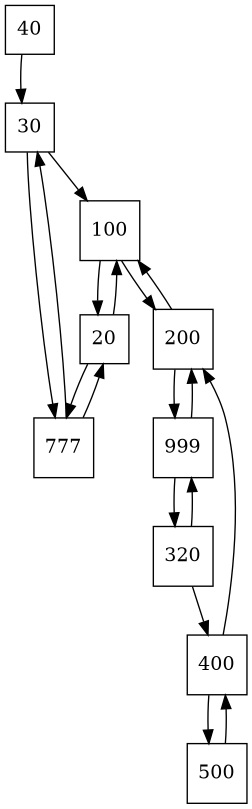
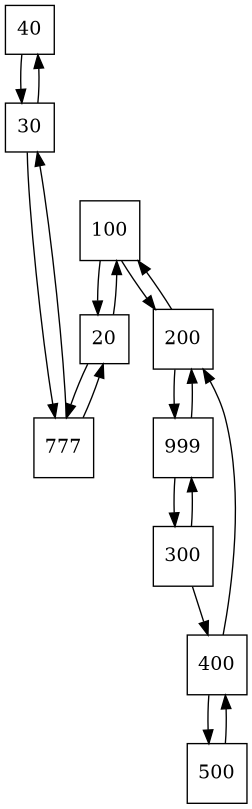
(63, 171) -> (39, 86)
(183, 556) -> (183, 556)
